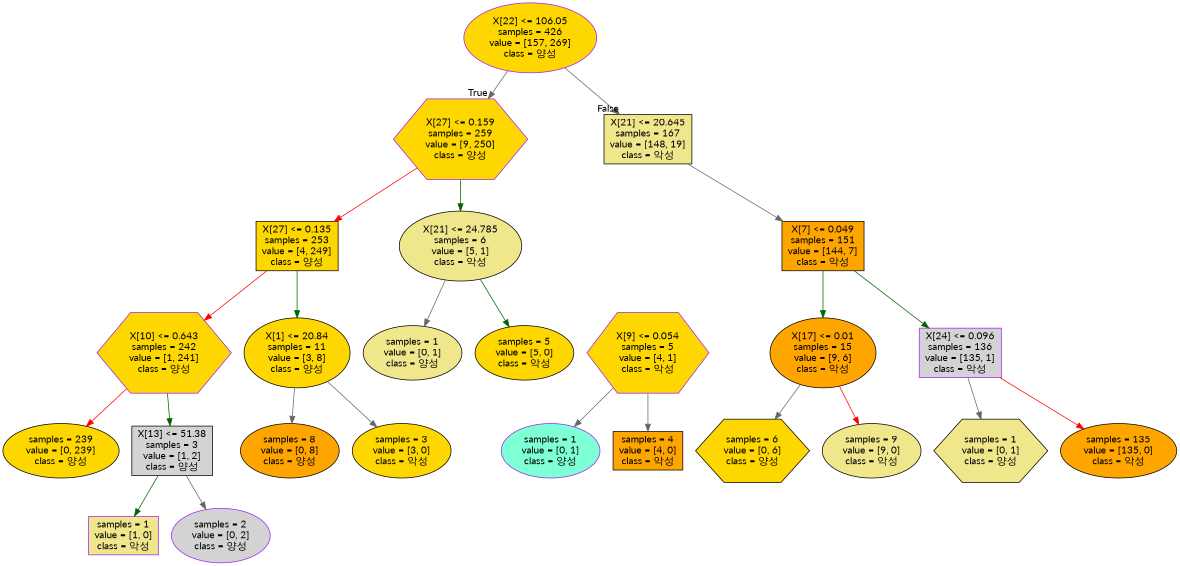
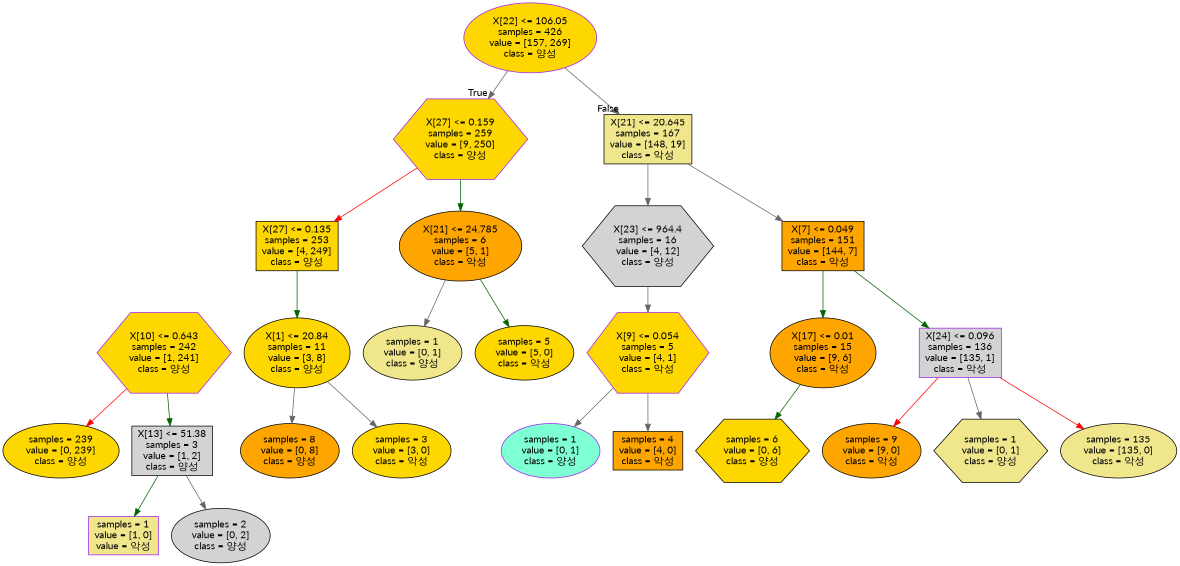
(461, 246) -> (461, 246)
none -> (648, 246)
(238, 293) -> none
(790, 399) -> (790, 399)
(847, 402) -> (918, 399)
(872, 451) -> (872, 451)
(1119, 451) -> (1119, 451)
(123, 536) -> (123, 536)
(221, 536) -> (221, 536)
